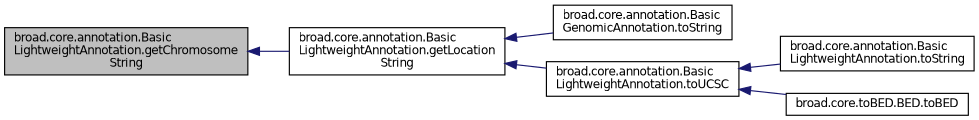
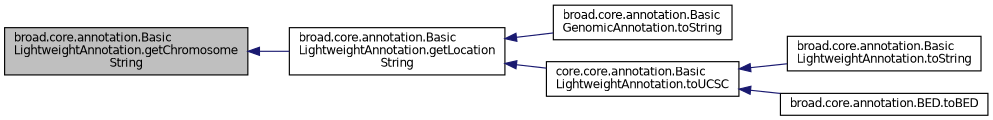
(643, 79) -> (643, 79)
(877, 104) -> (884, 104)
